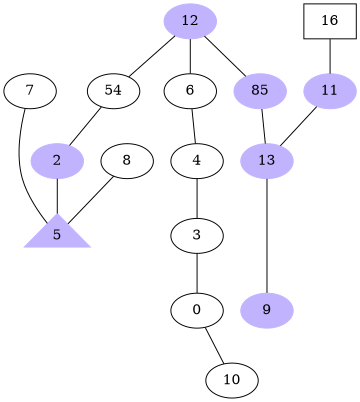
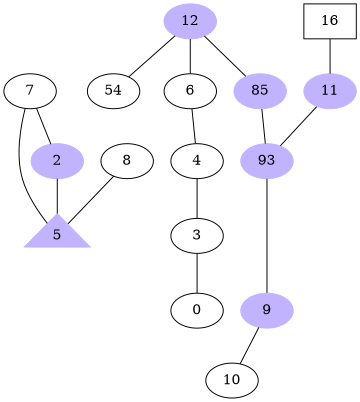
(85, 126) -> (44, 126)
(267, 161) -> (267, 161)
(215, 346) -> (249, 346)
